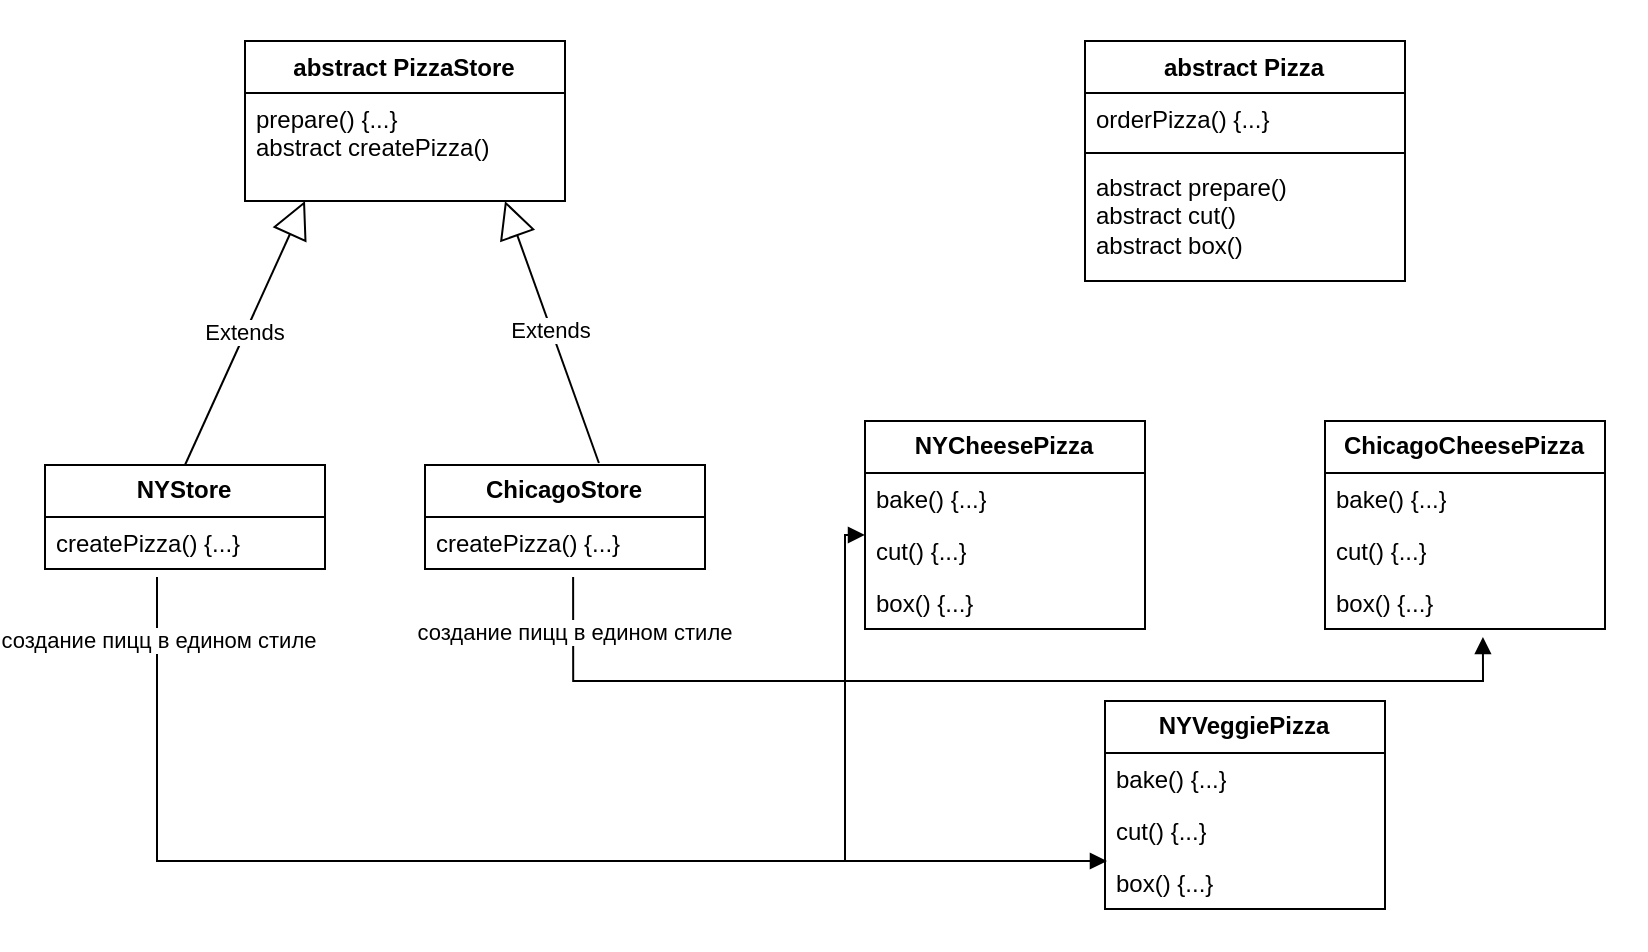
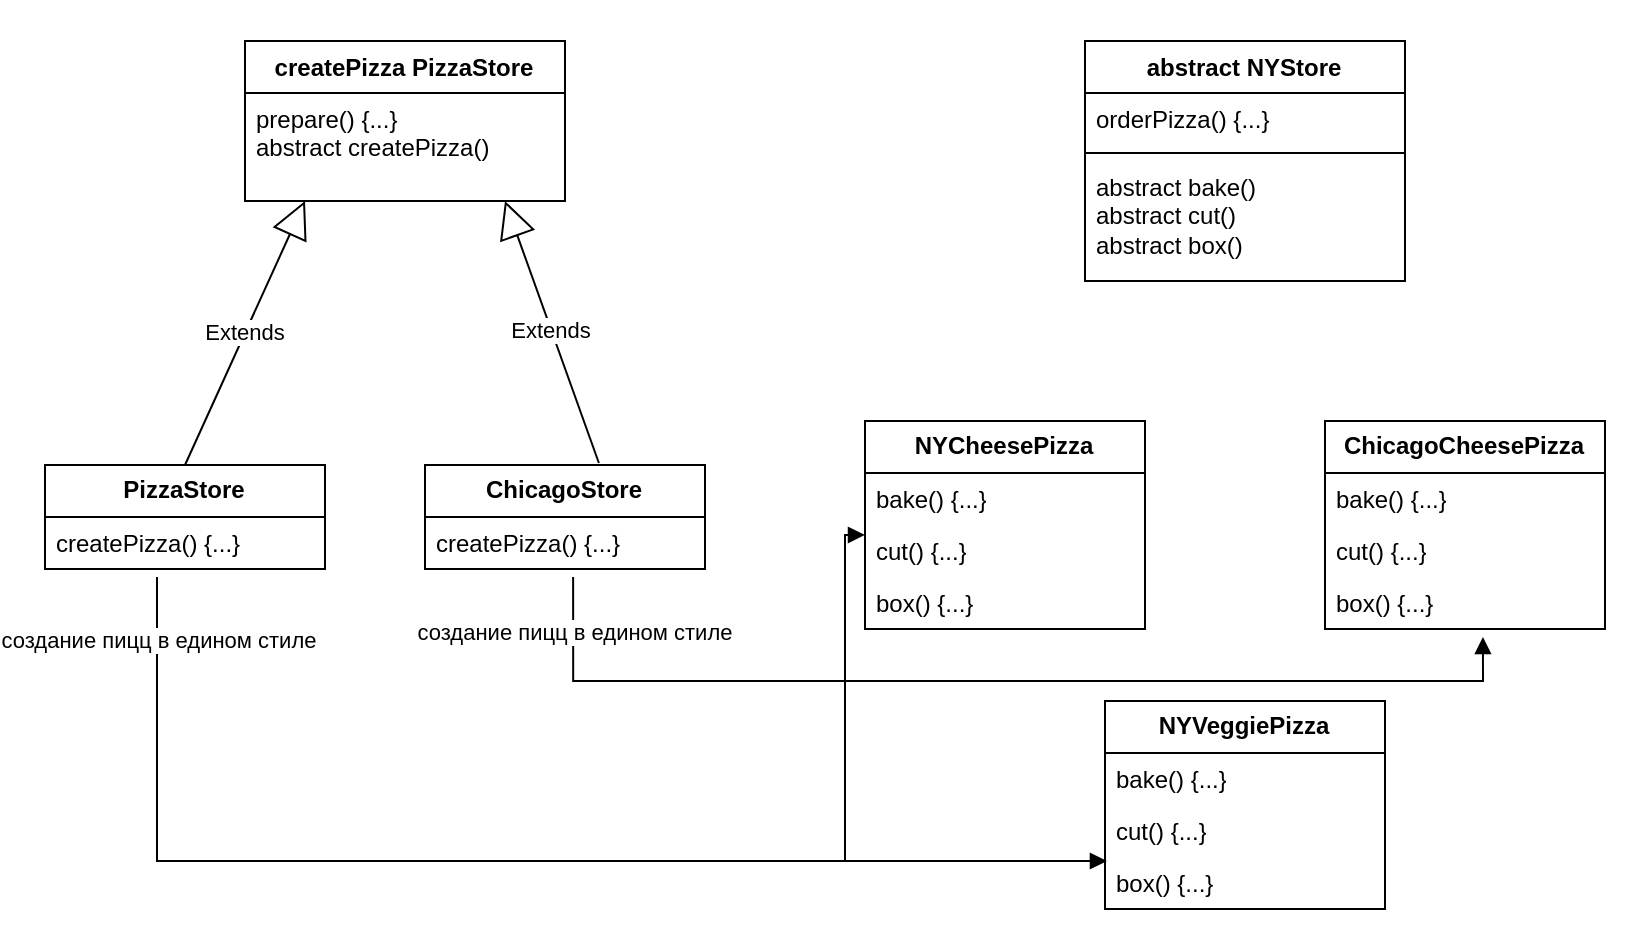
(404, 68) -> (404, 68)
(1245, 69) -> (1245, 69)
(1215, 218) -> (1195, 218)
(185, 491) -> (185, 491)
